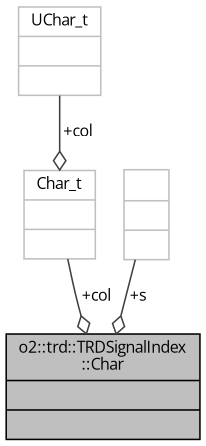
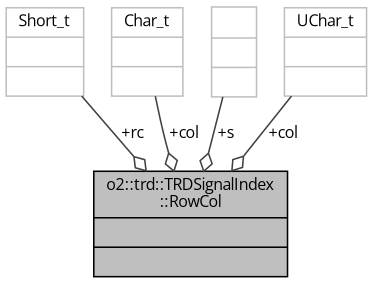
none -> (45, 52)
(60, 124) -> (268, 126)
(103, 365) -> (191, 202)
